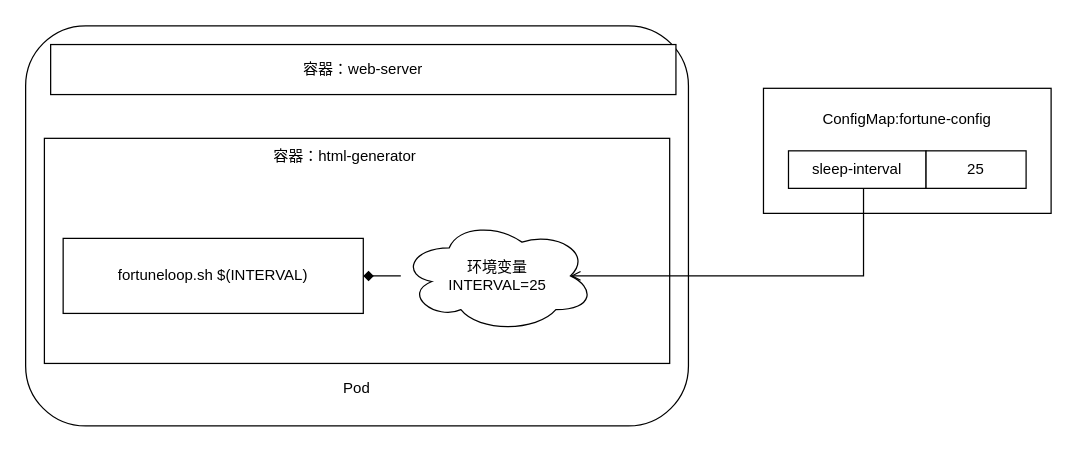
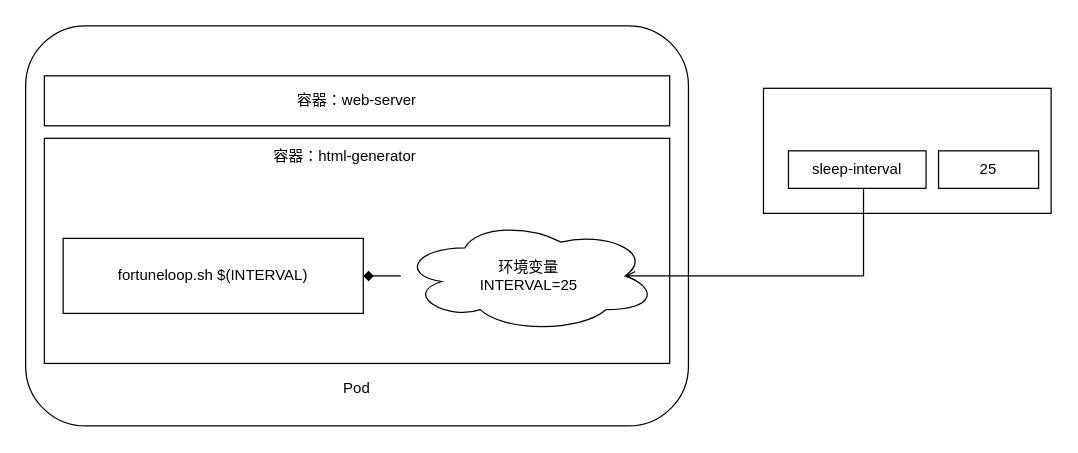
(363, 69) -> (357, 101)
(907, 119) -> none
(976, 169) -> (988, 169)
(498, 276) -> (529, 276)
